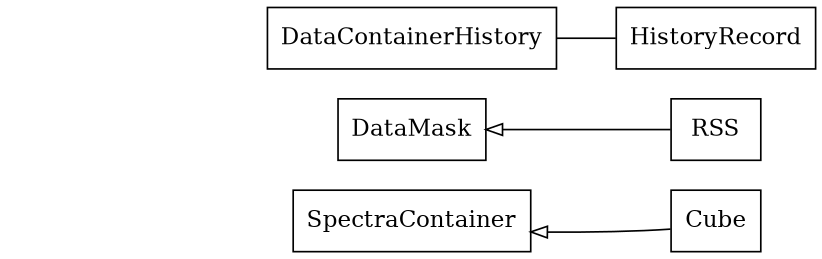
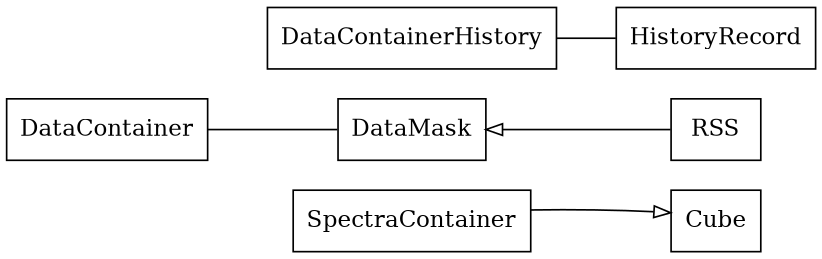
none -> (107, 130)
(609, 232) -> (592, 210)
